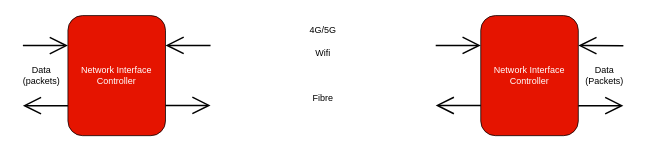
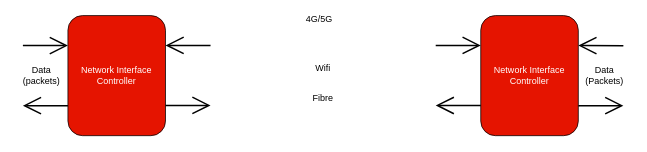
(323, 30) -> (319, 19)
(323, 53) -> (323, 68)
